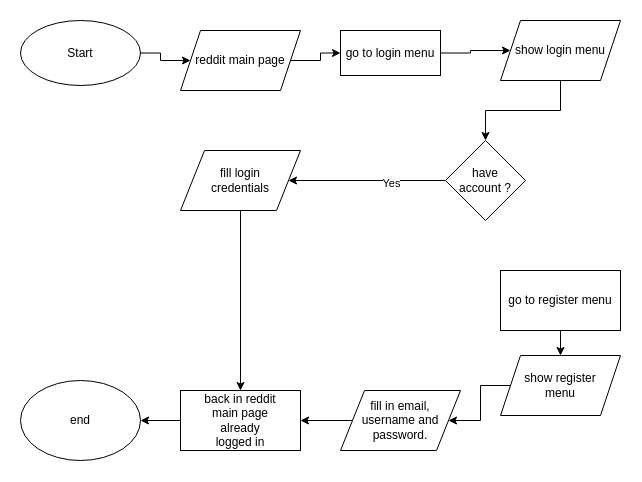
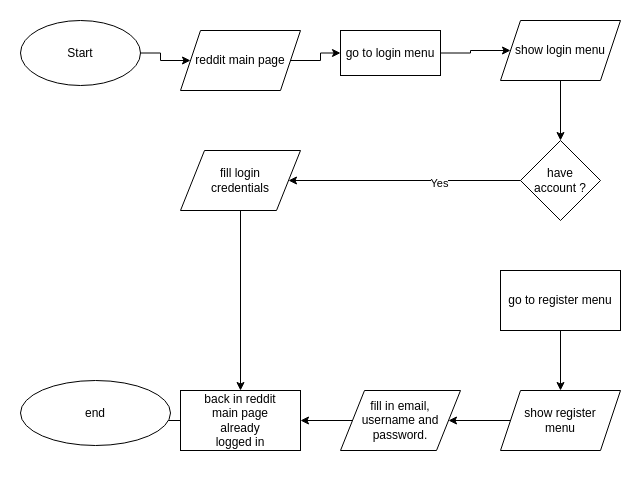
(486, 181) -> (561, 181)
(561, 386) -> (561, 421)
(81, 421) -> (96, 413)
